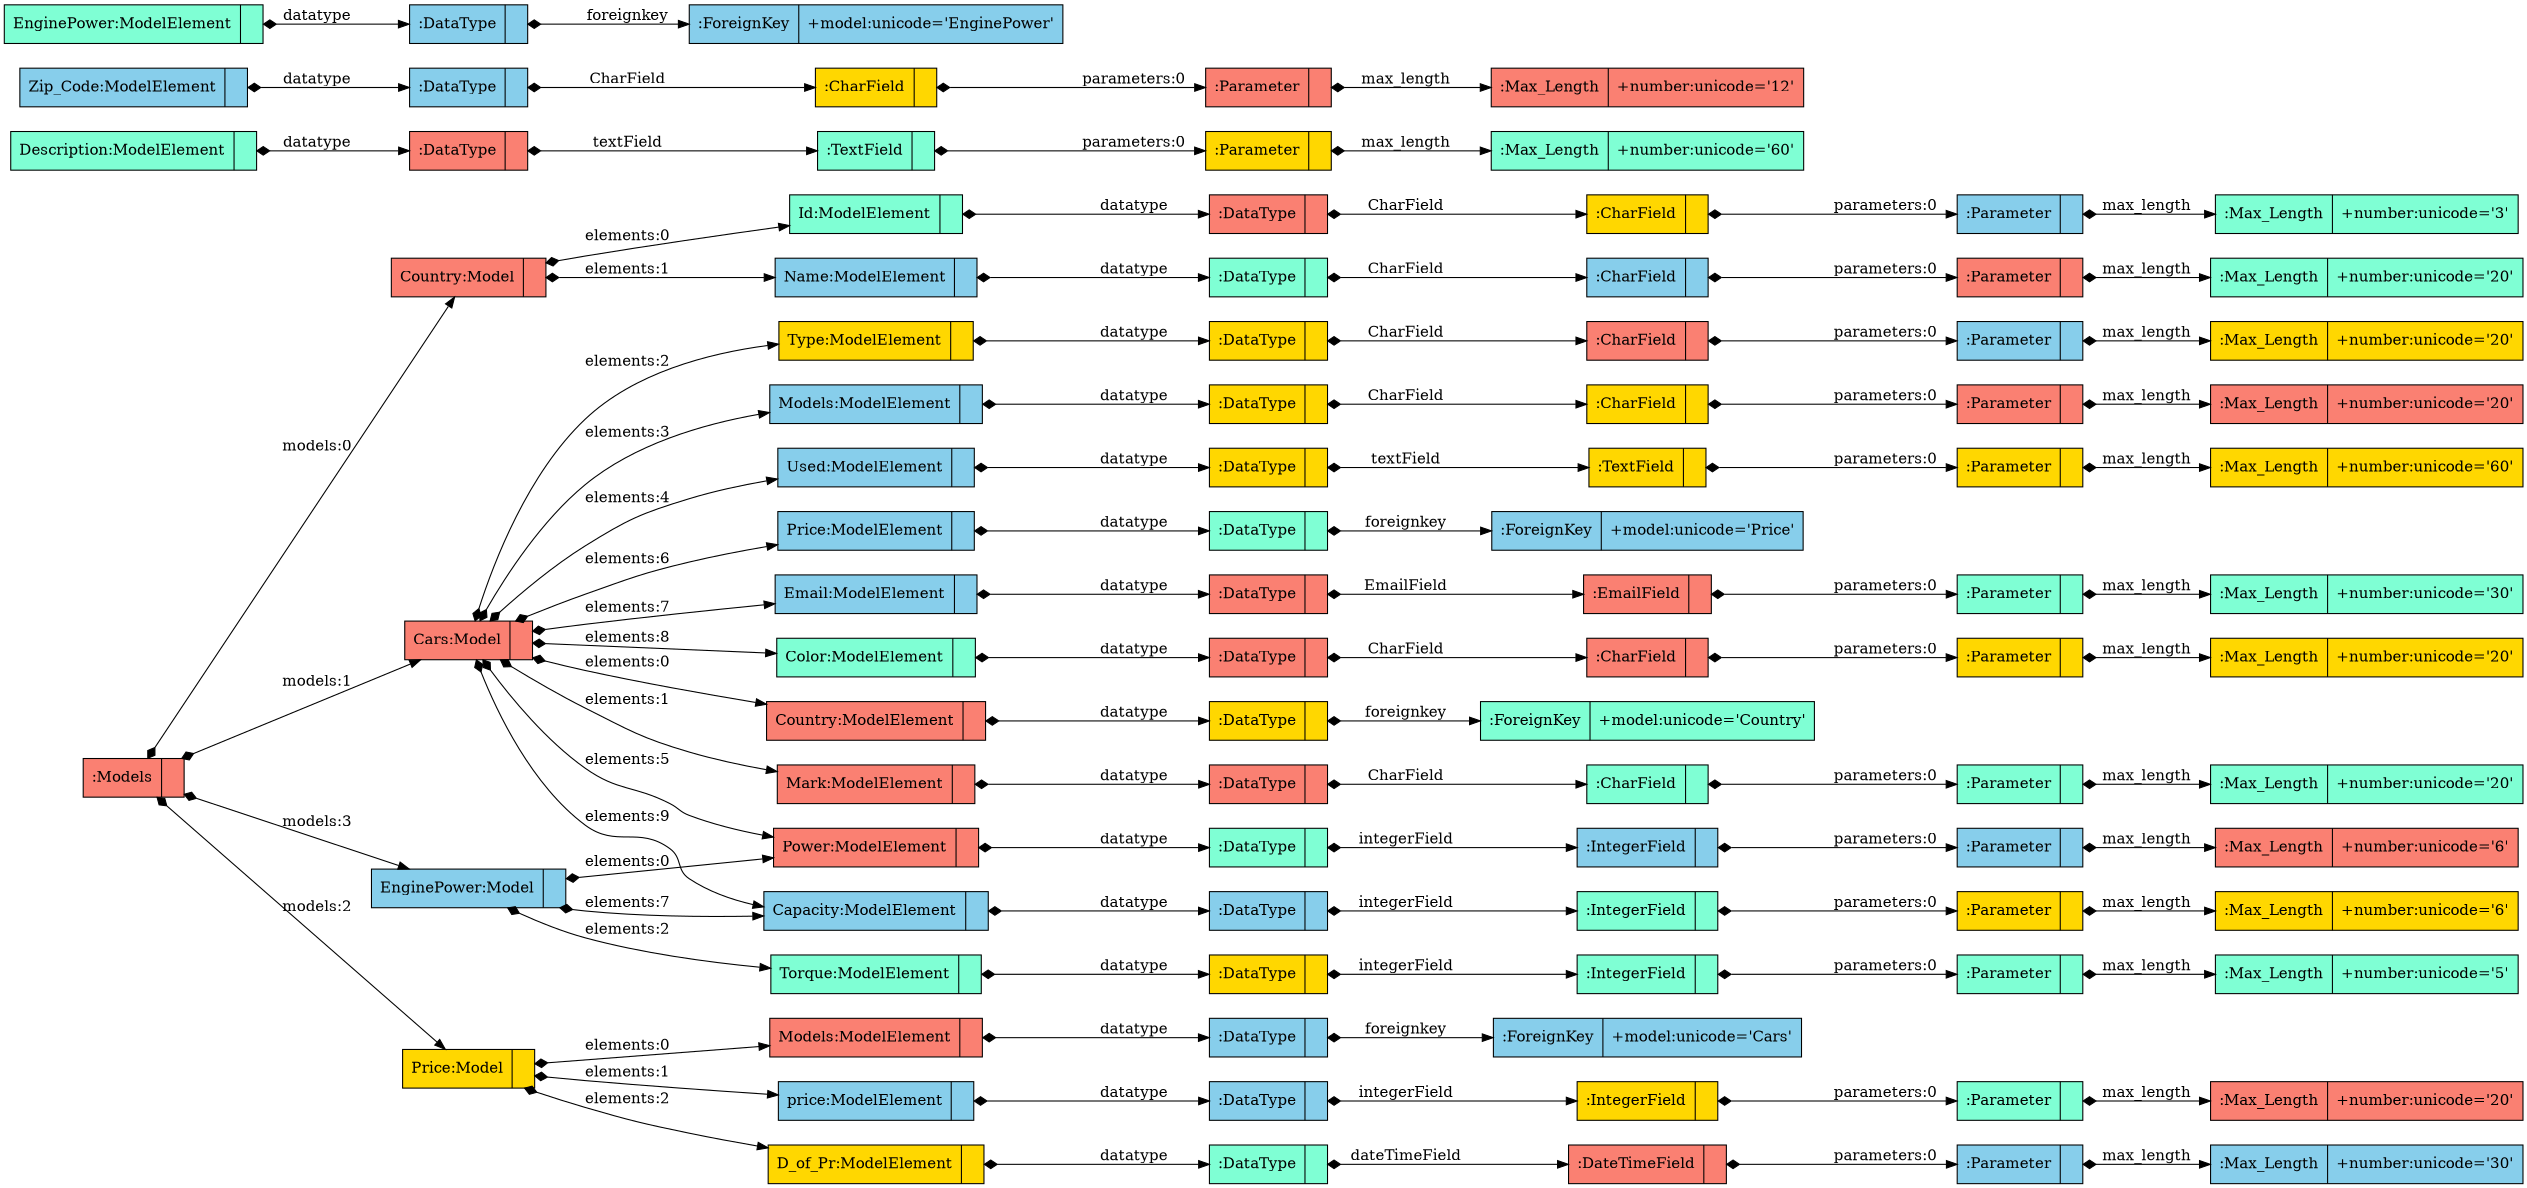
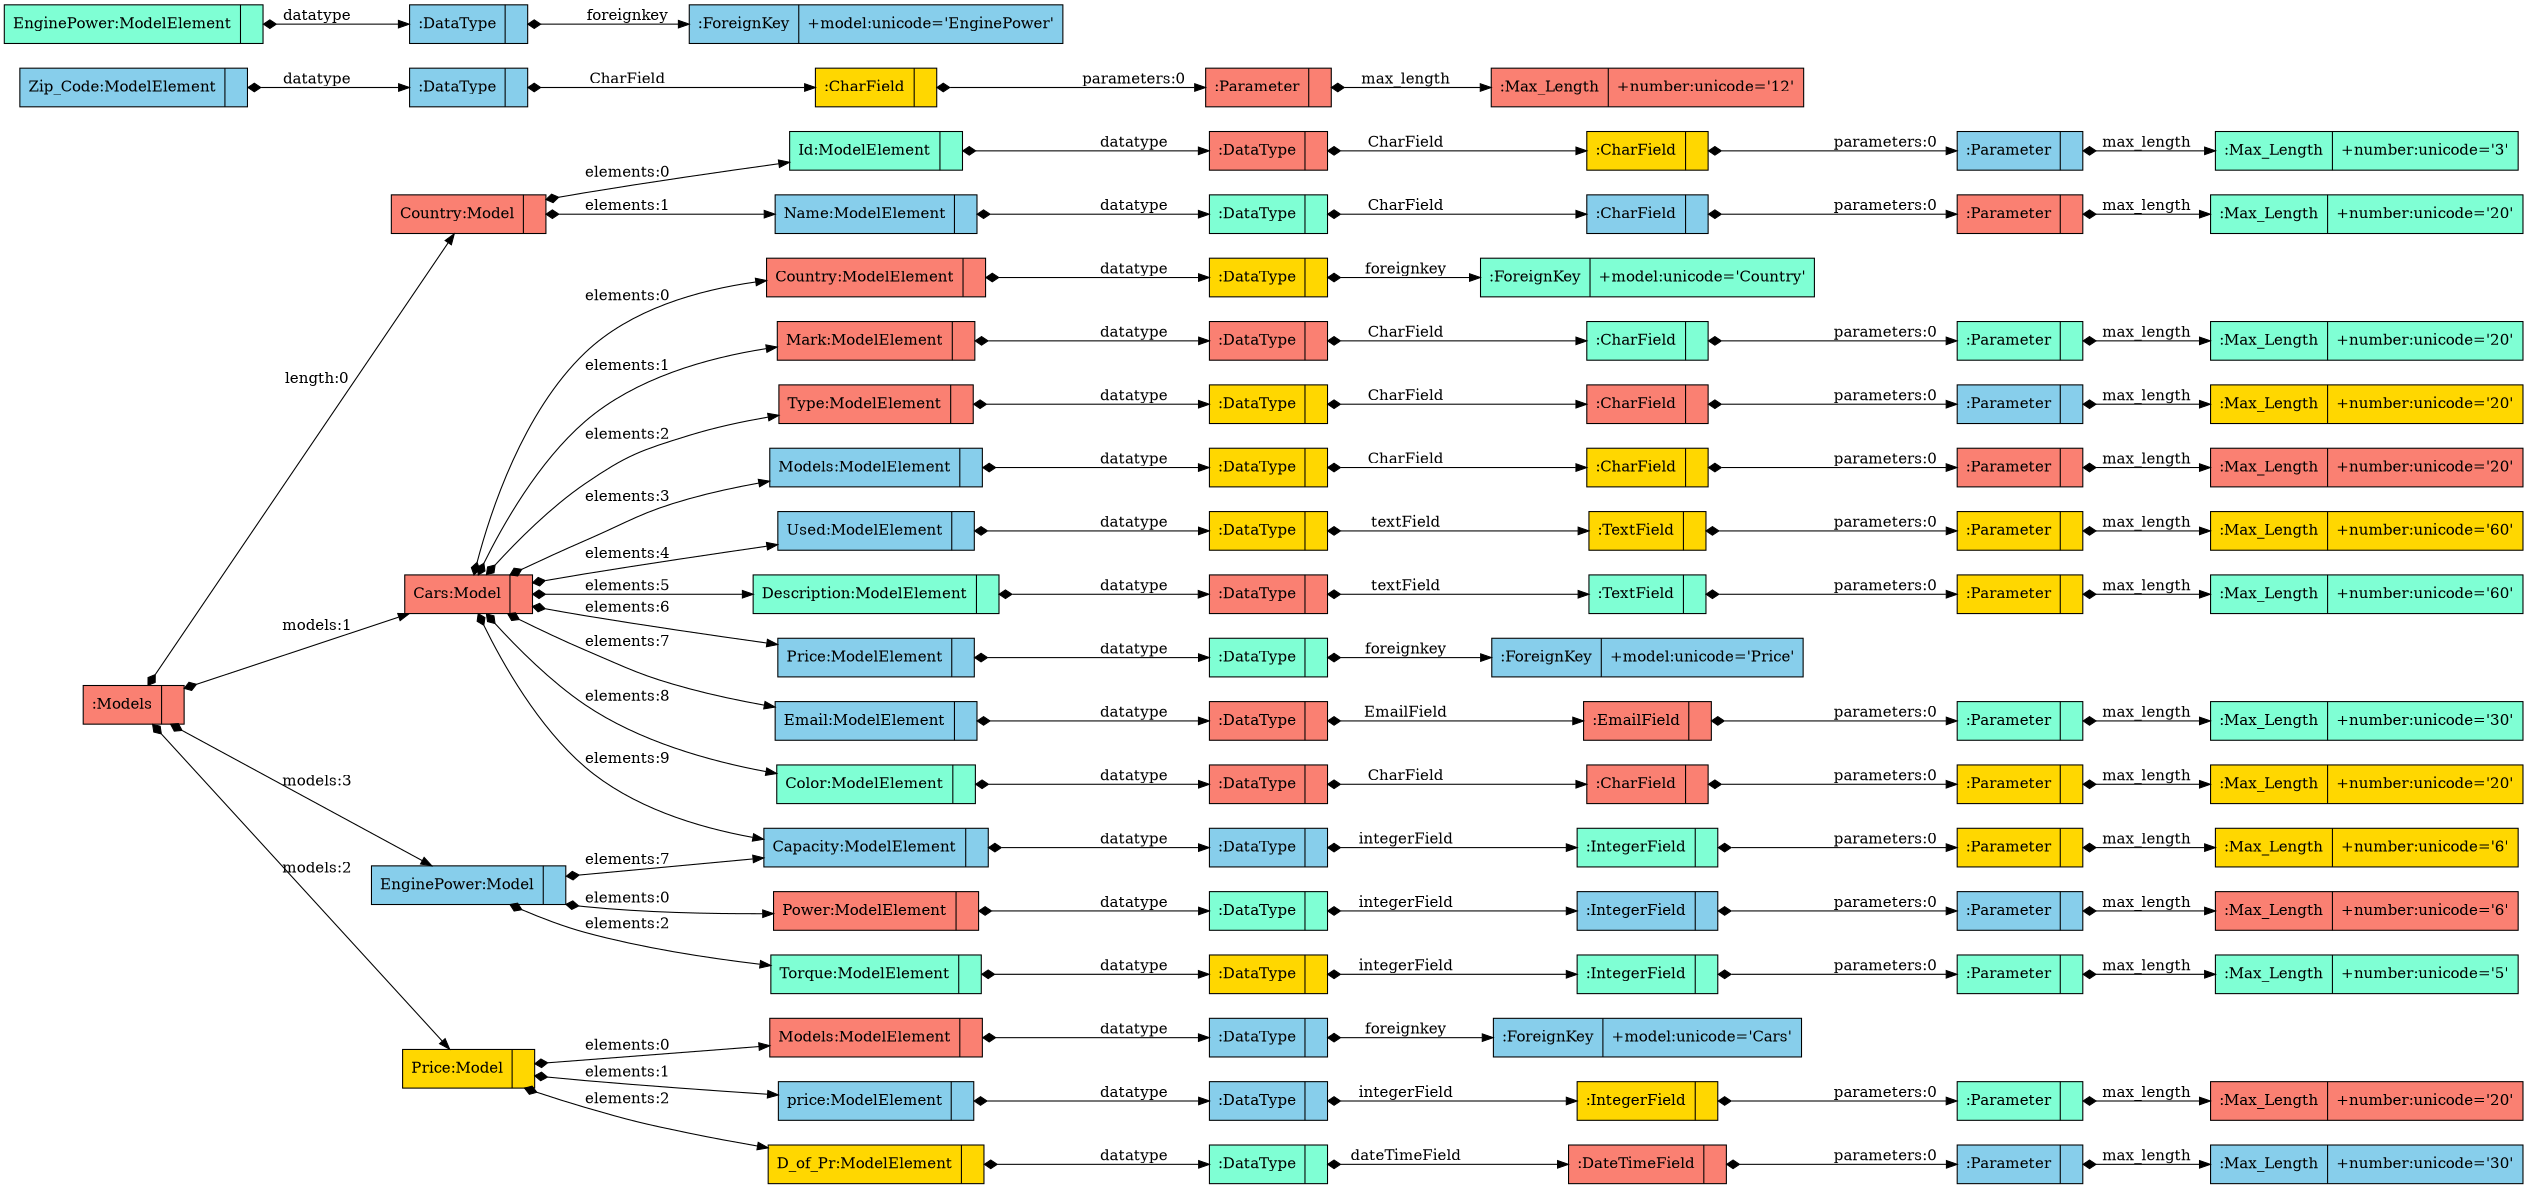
(876, 341) -> (876, 404)
(317, 447) -> (317, 379)
(609, 782) -> (644, 594)
